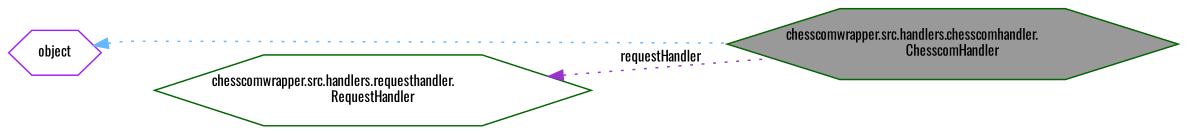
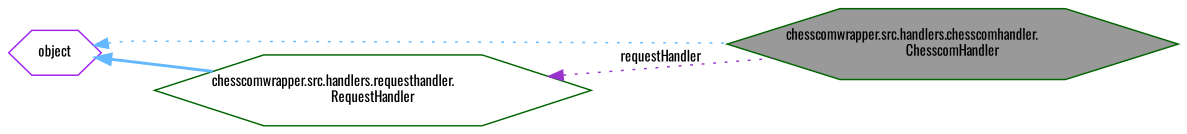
none -> (162, 65)
